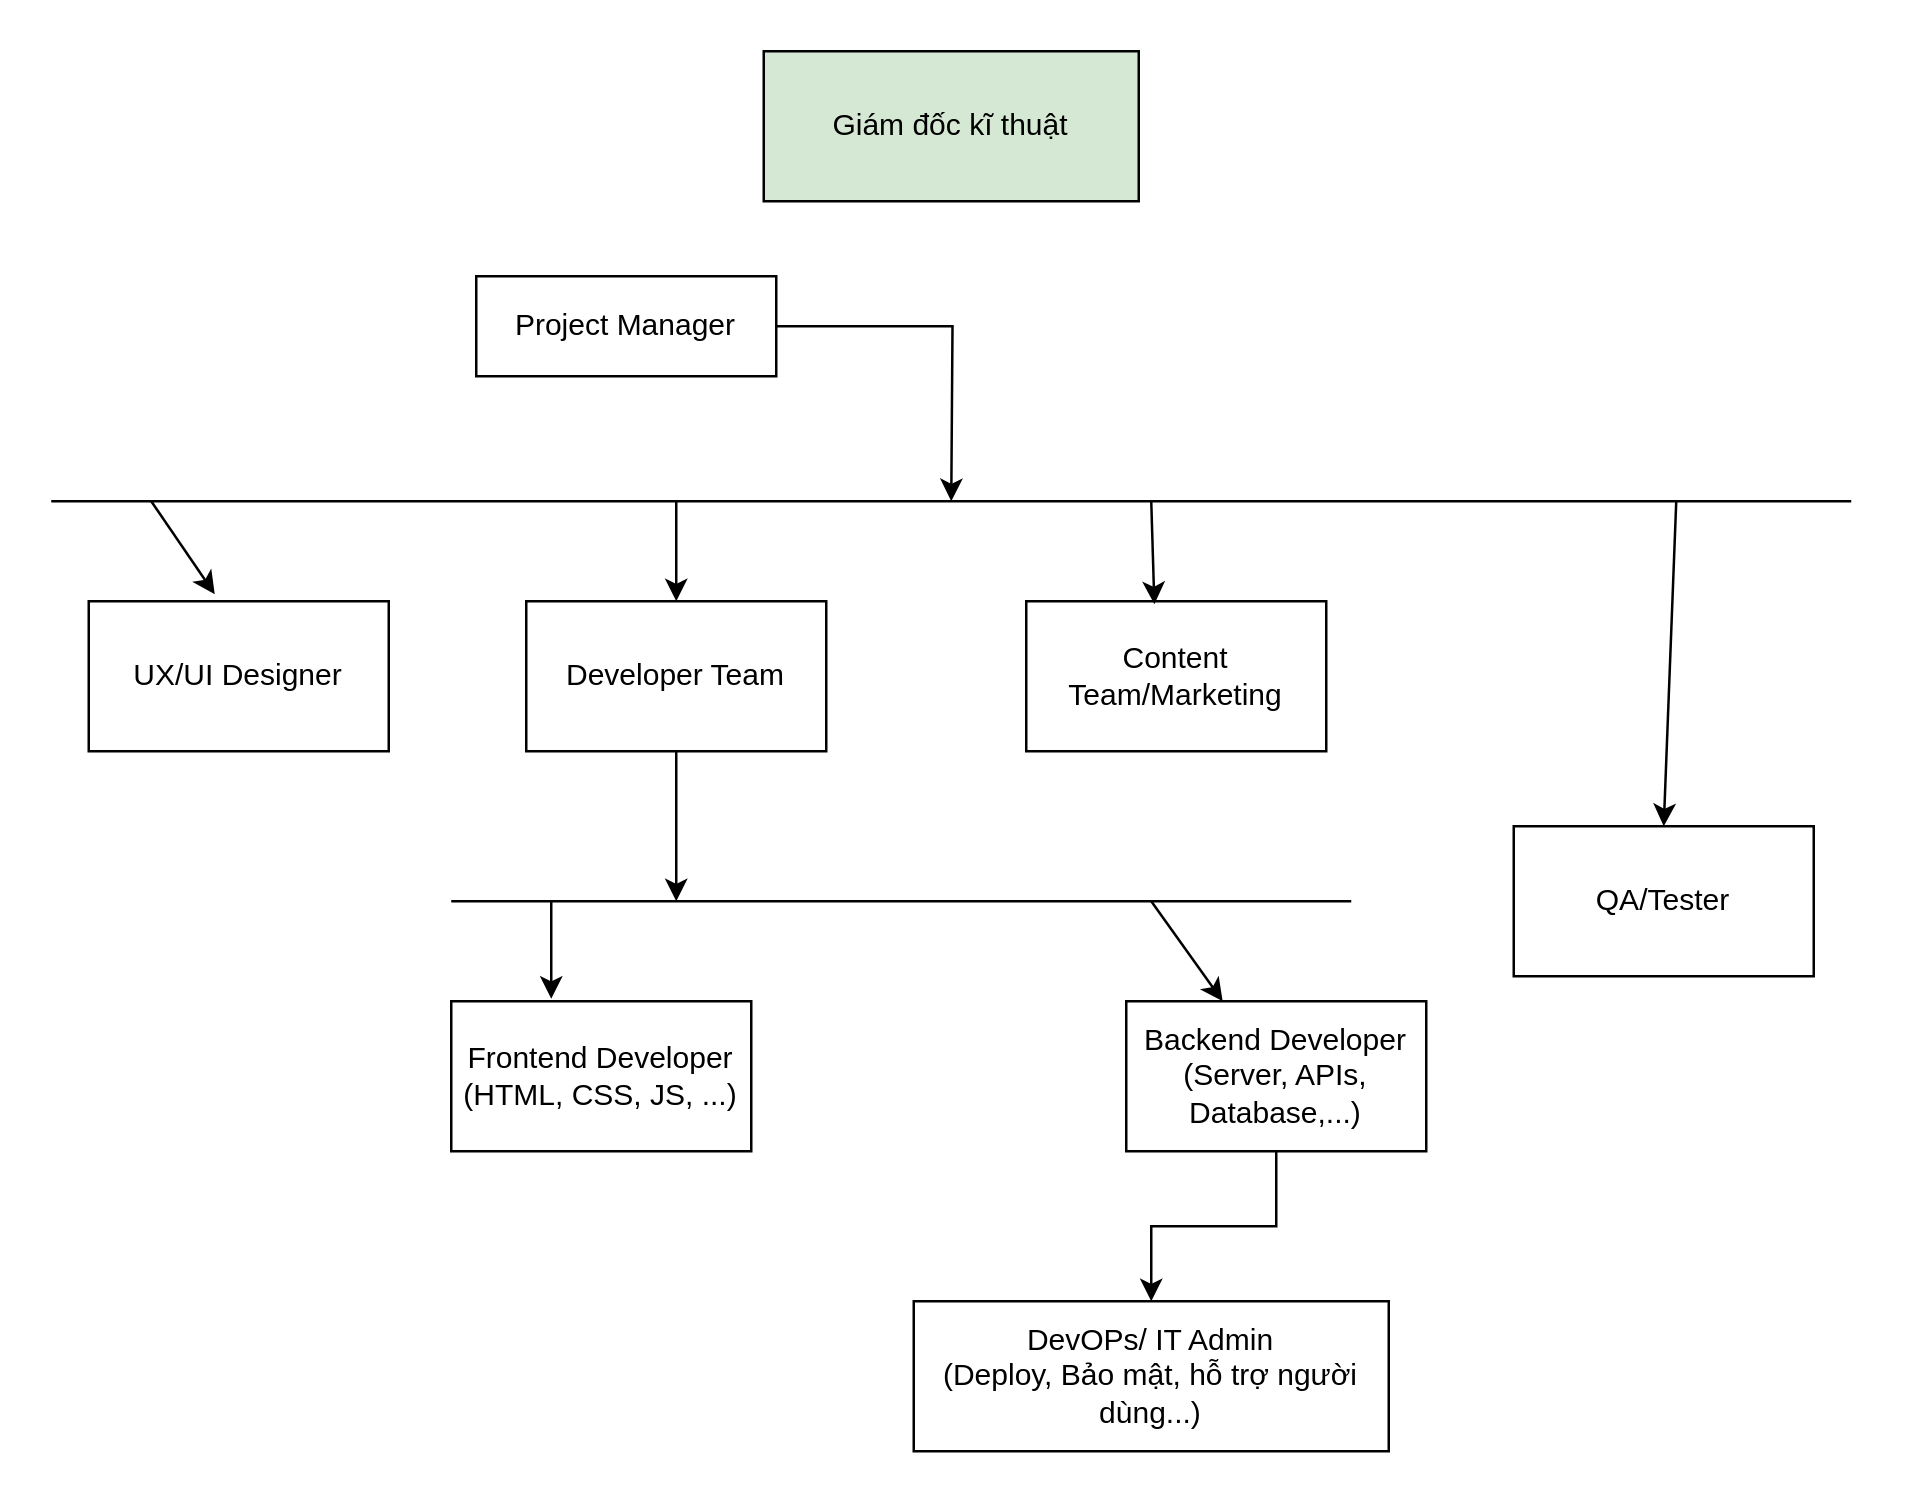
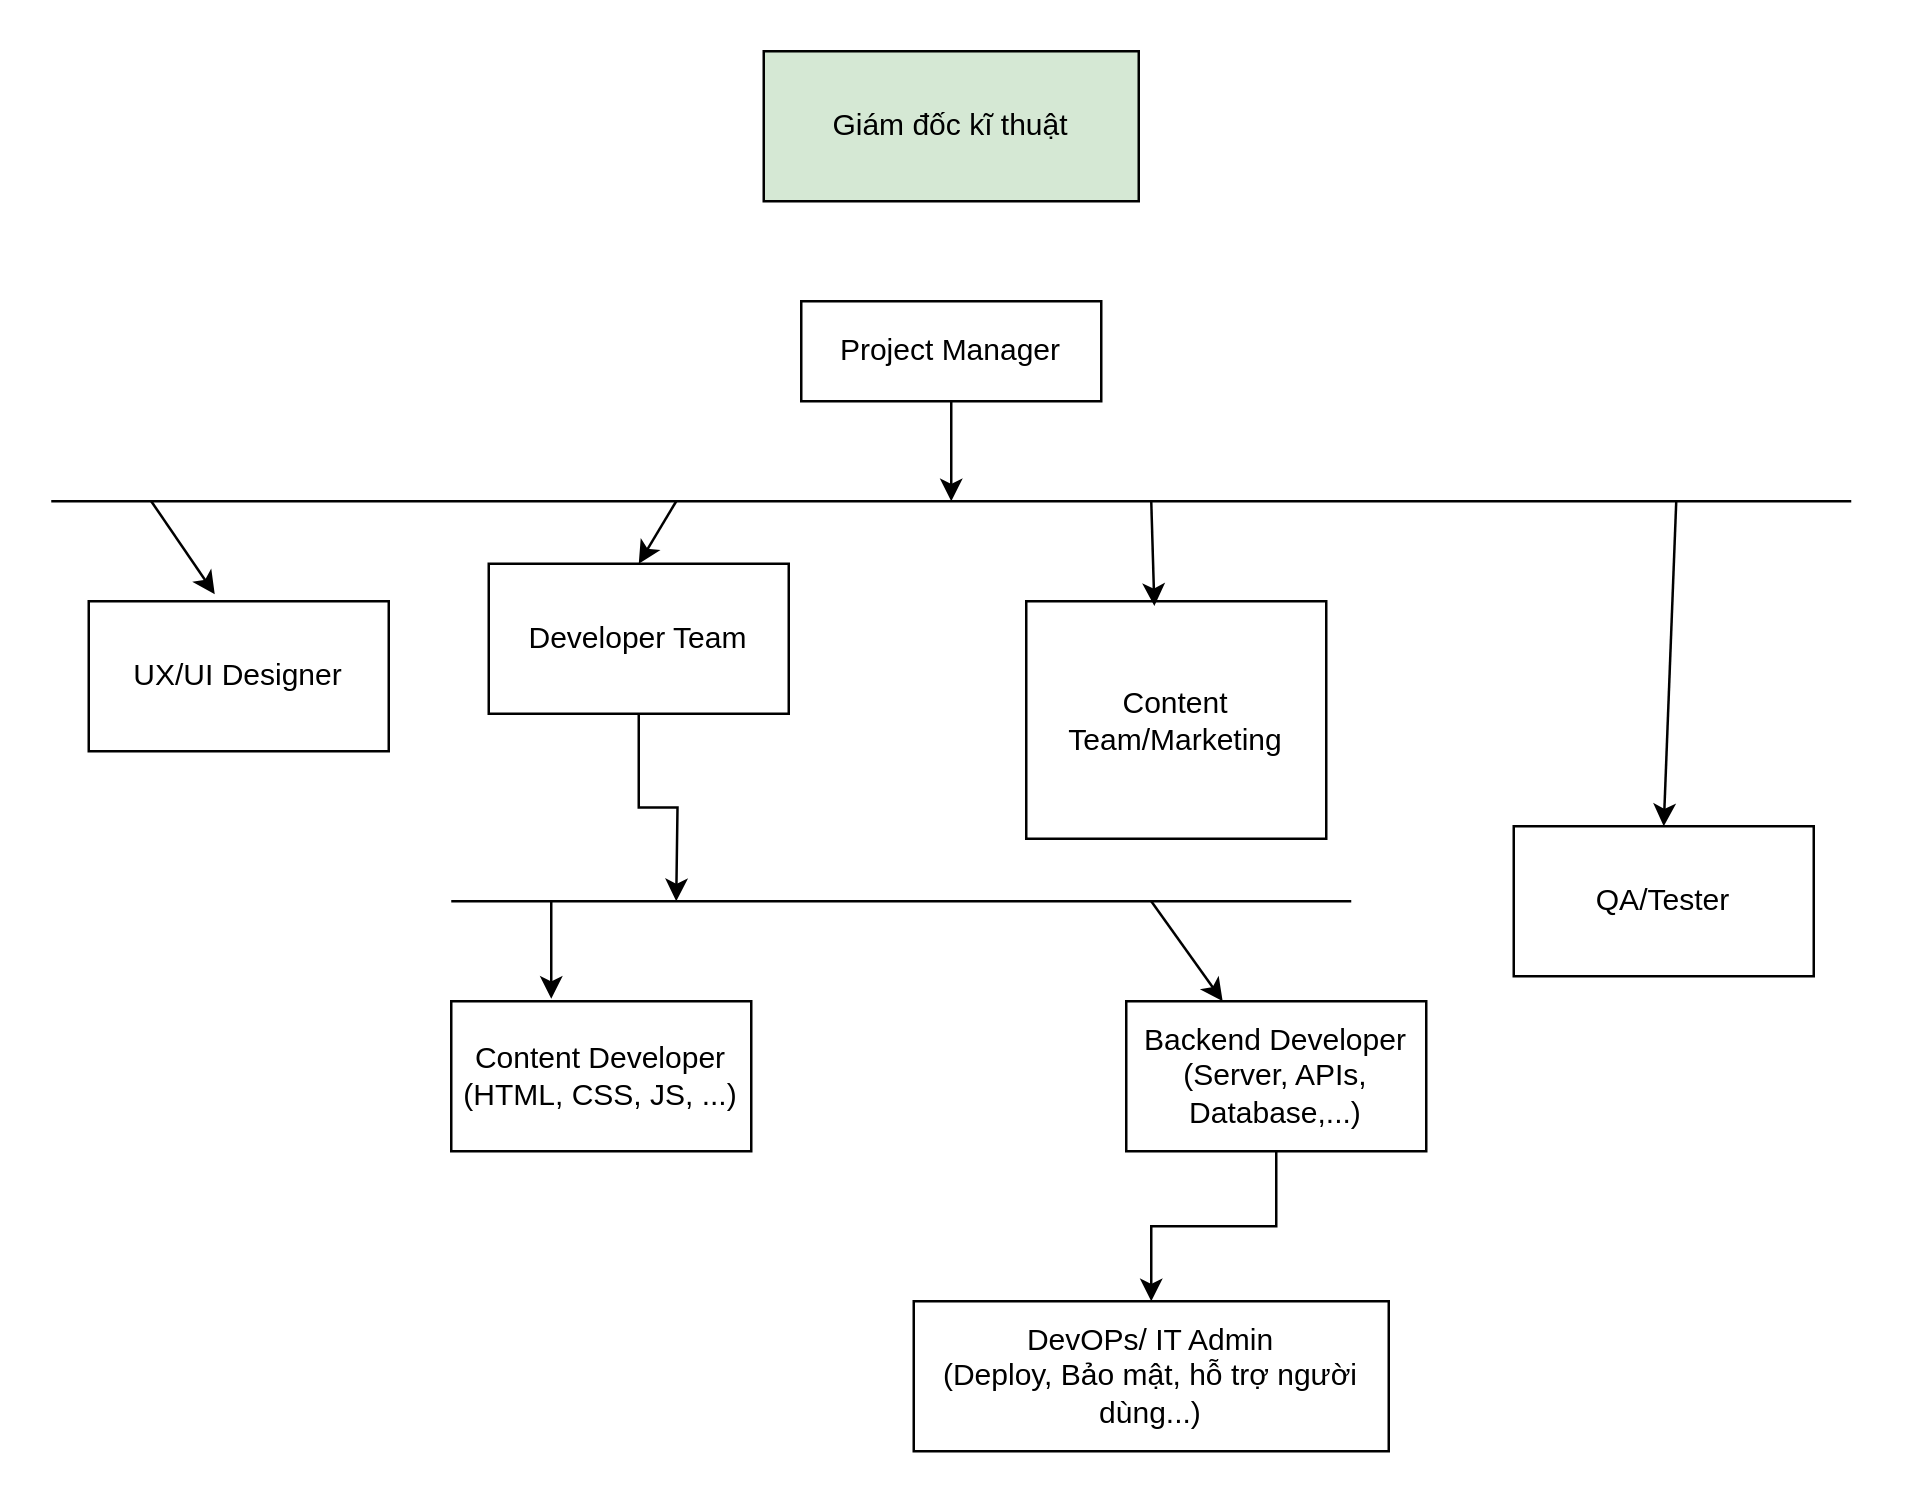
(626, 326) -> (951, 351)
(676, 676) -> (639, 639)
(1176, 676) -> (1176, 720)
(601, 1076) -> (601, 1076)
